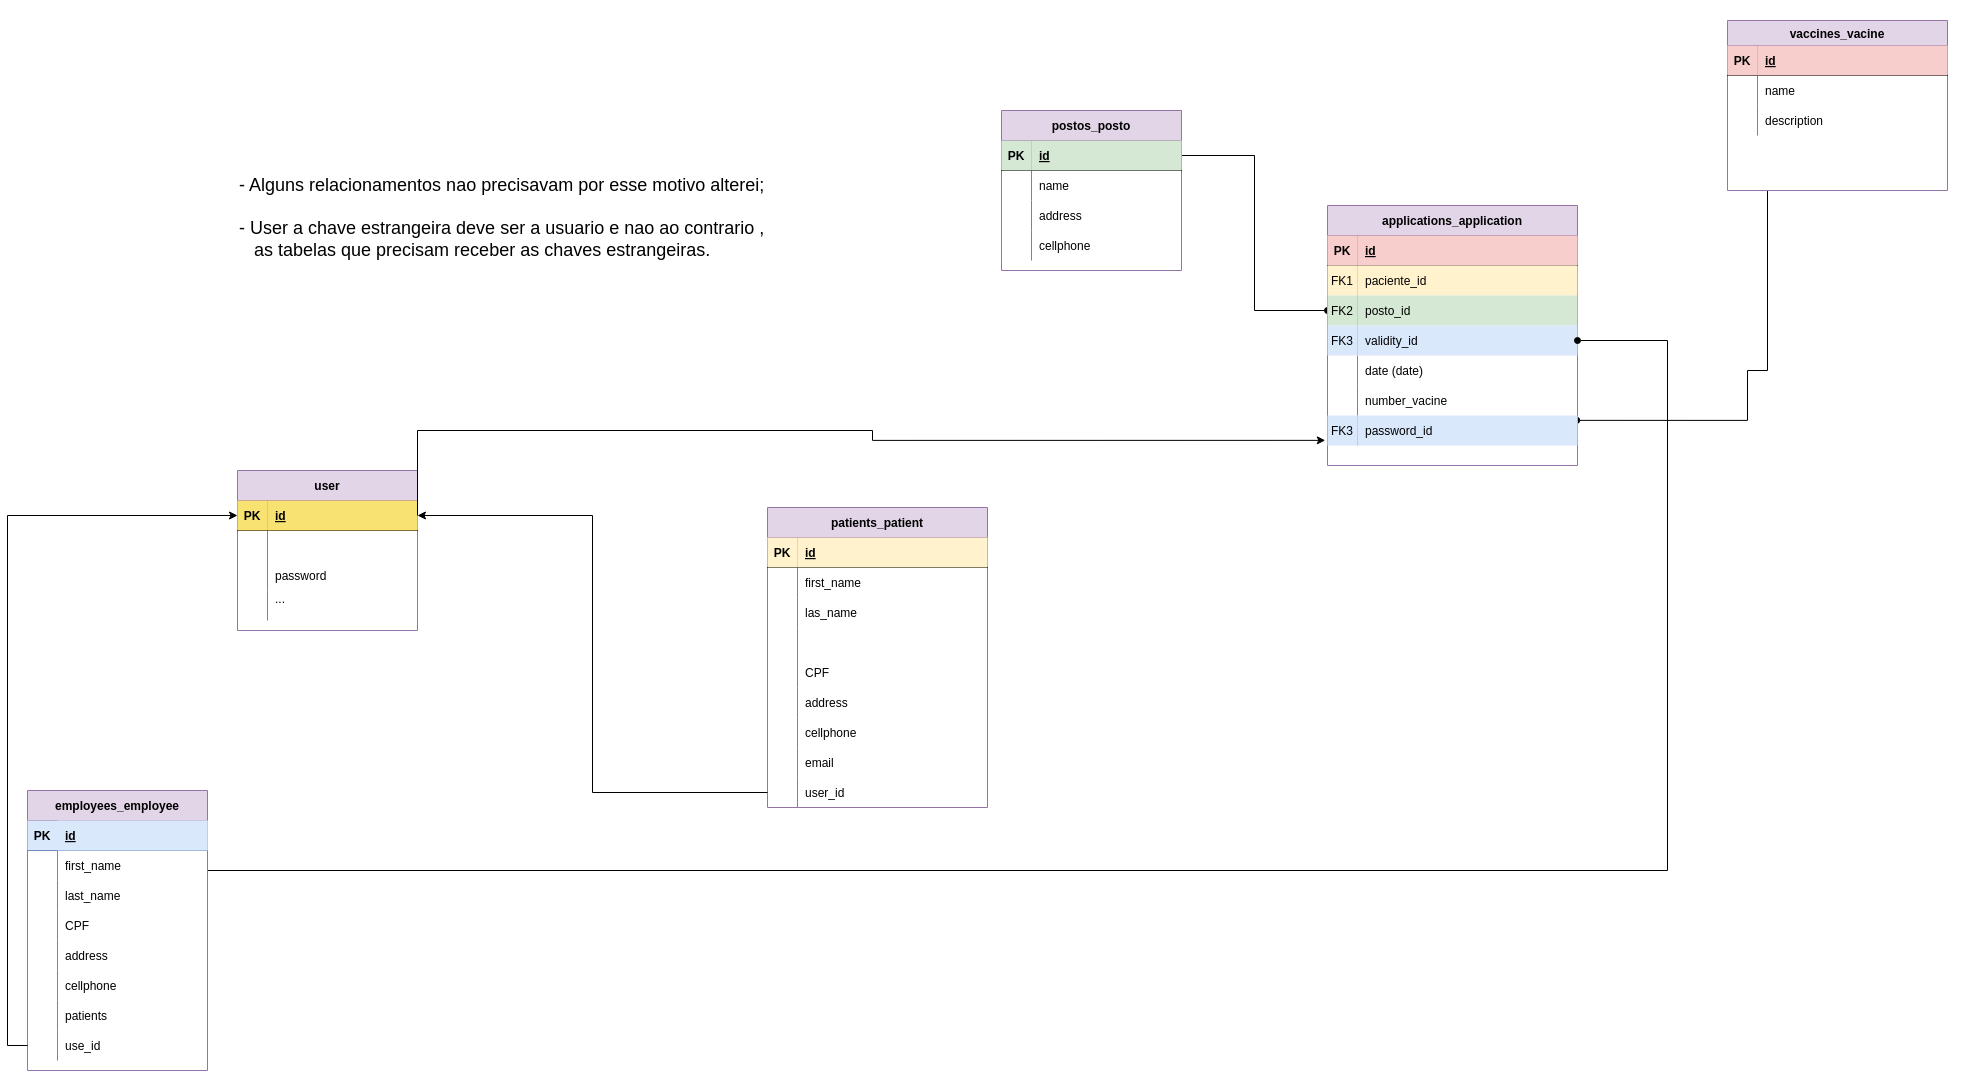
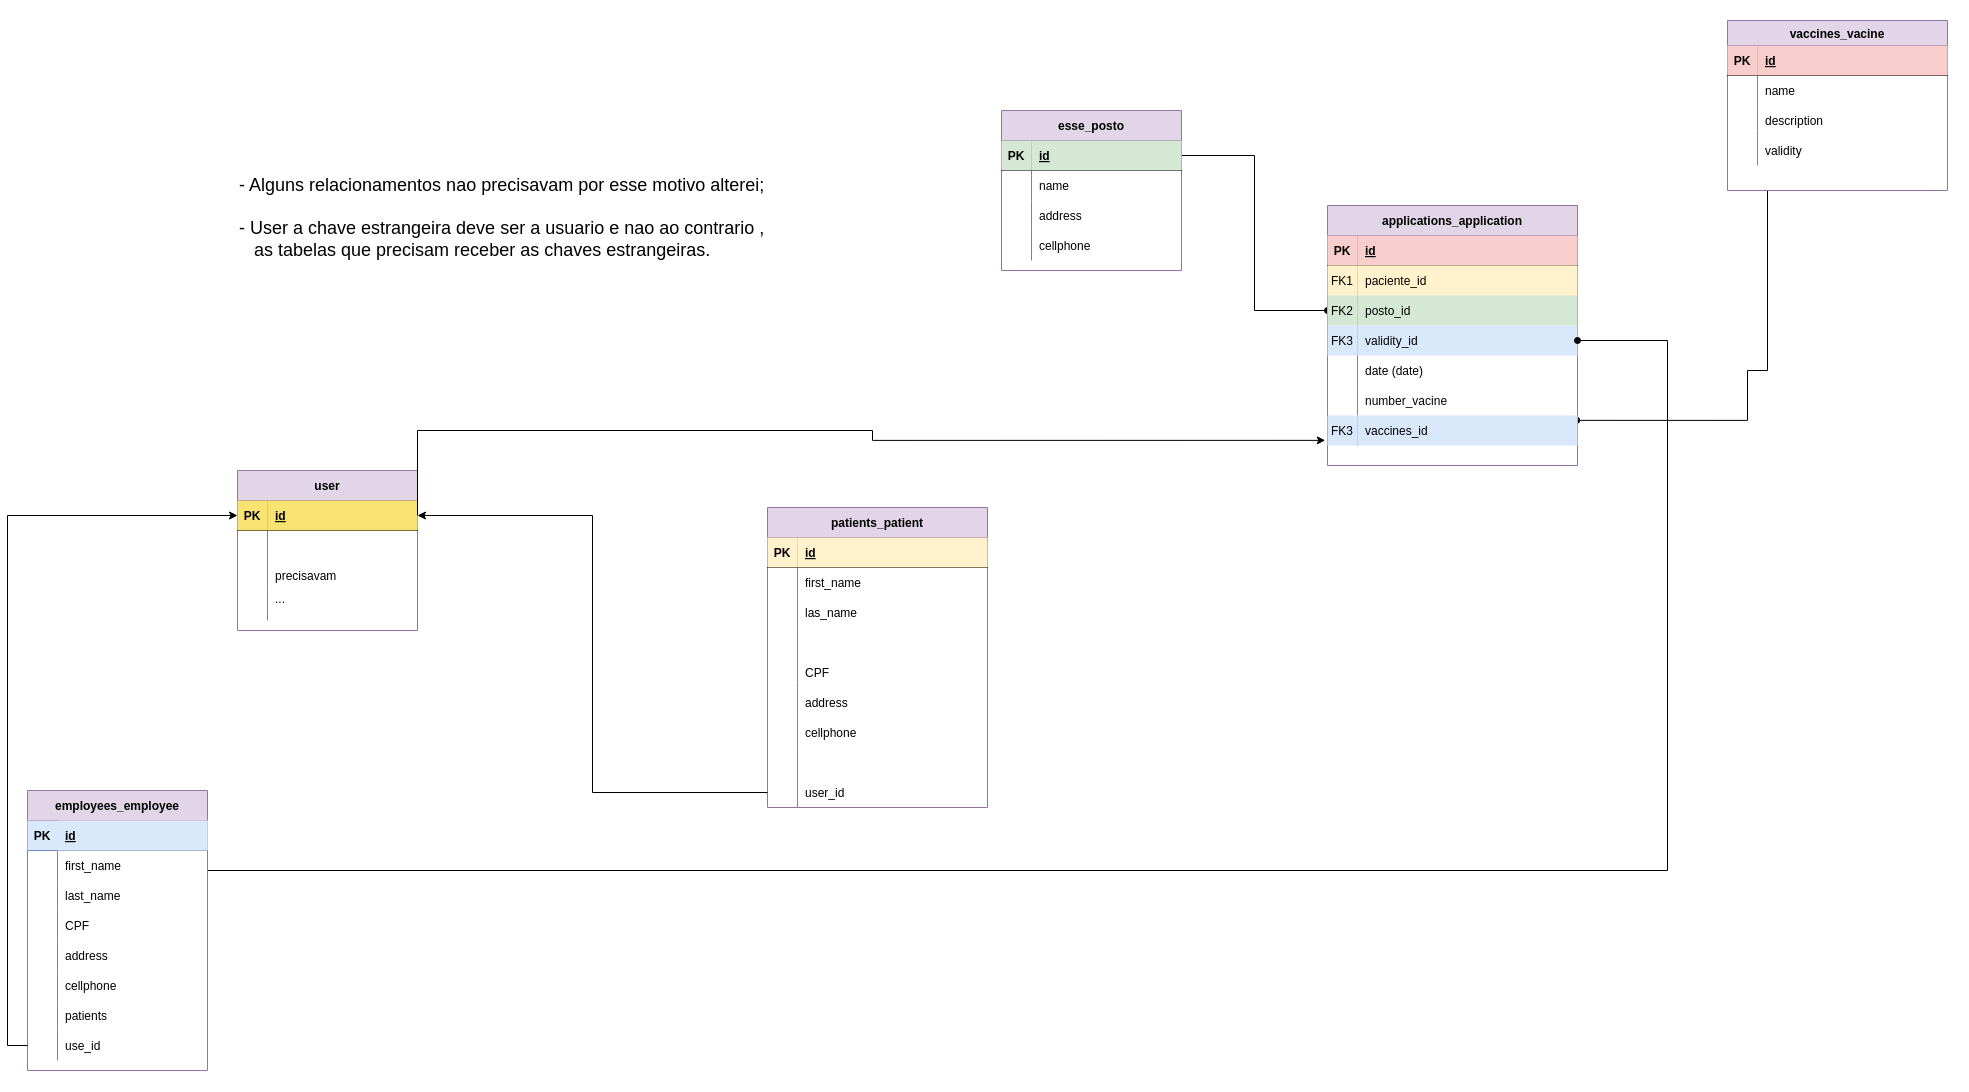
(1091, 126) -> (1091, 126)
none -> (1853, 151)
(1400, 431) -> (1399, 431)
(302, 576) -> (307, 576)
(893, 763) -> none
